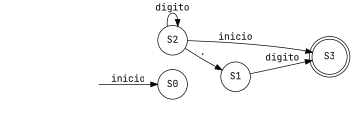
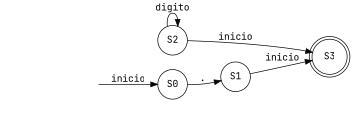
(200, 58) -> (201, 84)
(282, 58) -> (282, 58)
